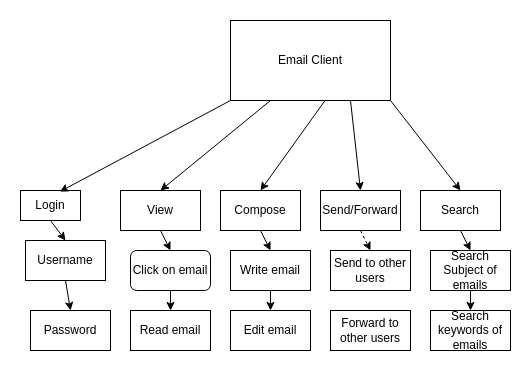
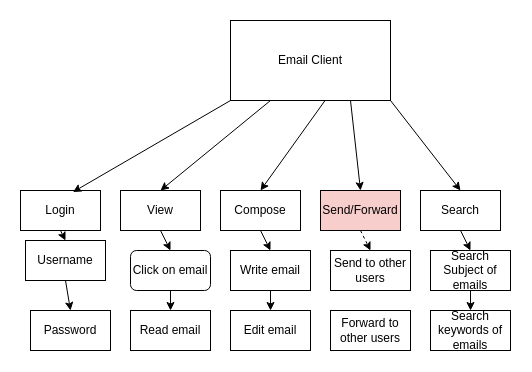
(51, 206) -> (61, 211)
(361, 211) -> (361, 211)
